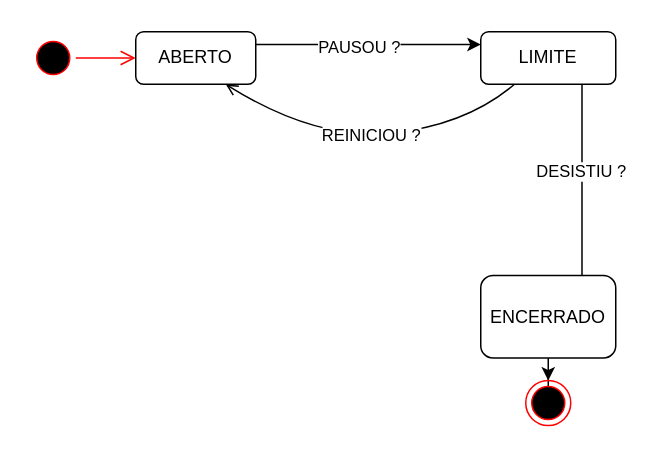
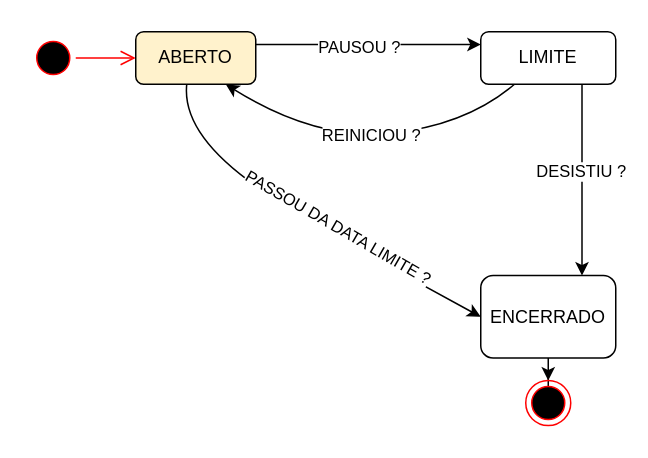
(196, 58) -> (196, 58)
(233, 88) -> (235, 90)
none -> (225, 161)
(582, 268) -> (582, 264)
